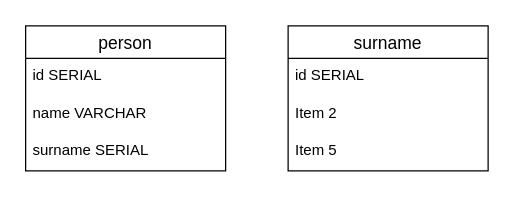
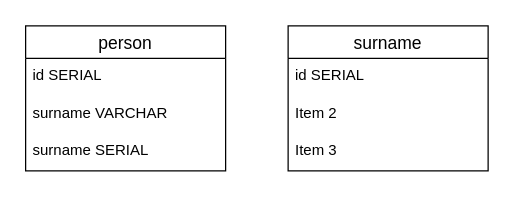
(82, 113) -> (94, 113)
(319, 151) -> (319, 151)
